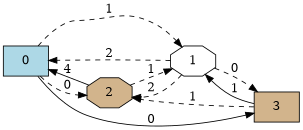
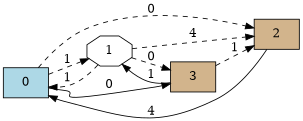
(110, 54) -> (68, 78)
(147, 78) -> none
(151, 88) -> (193, 34)
(110, 93) -> (277, 34)
